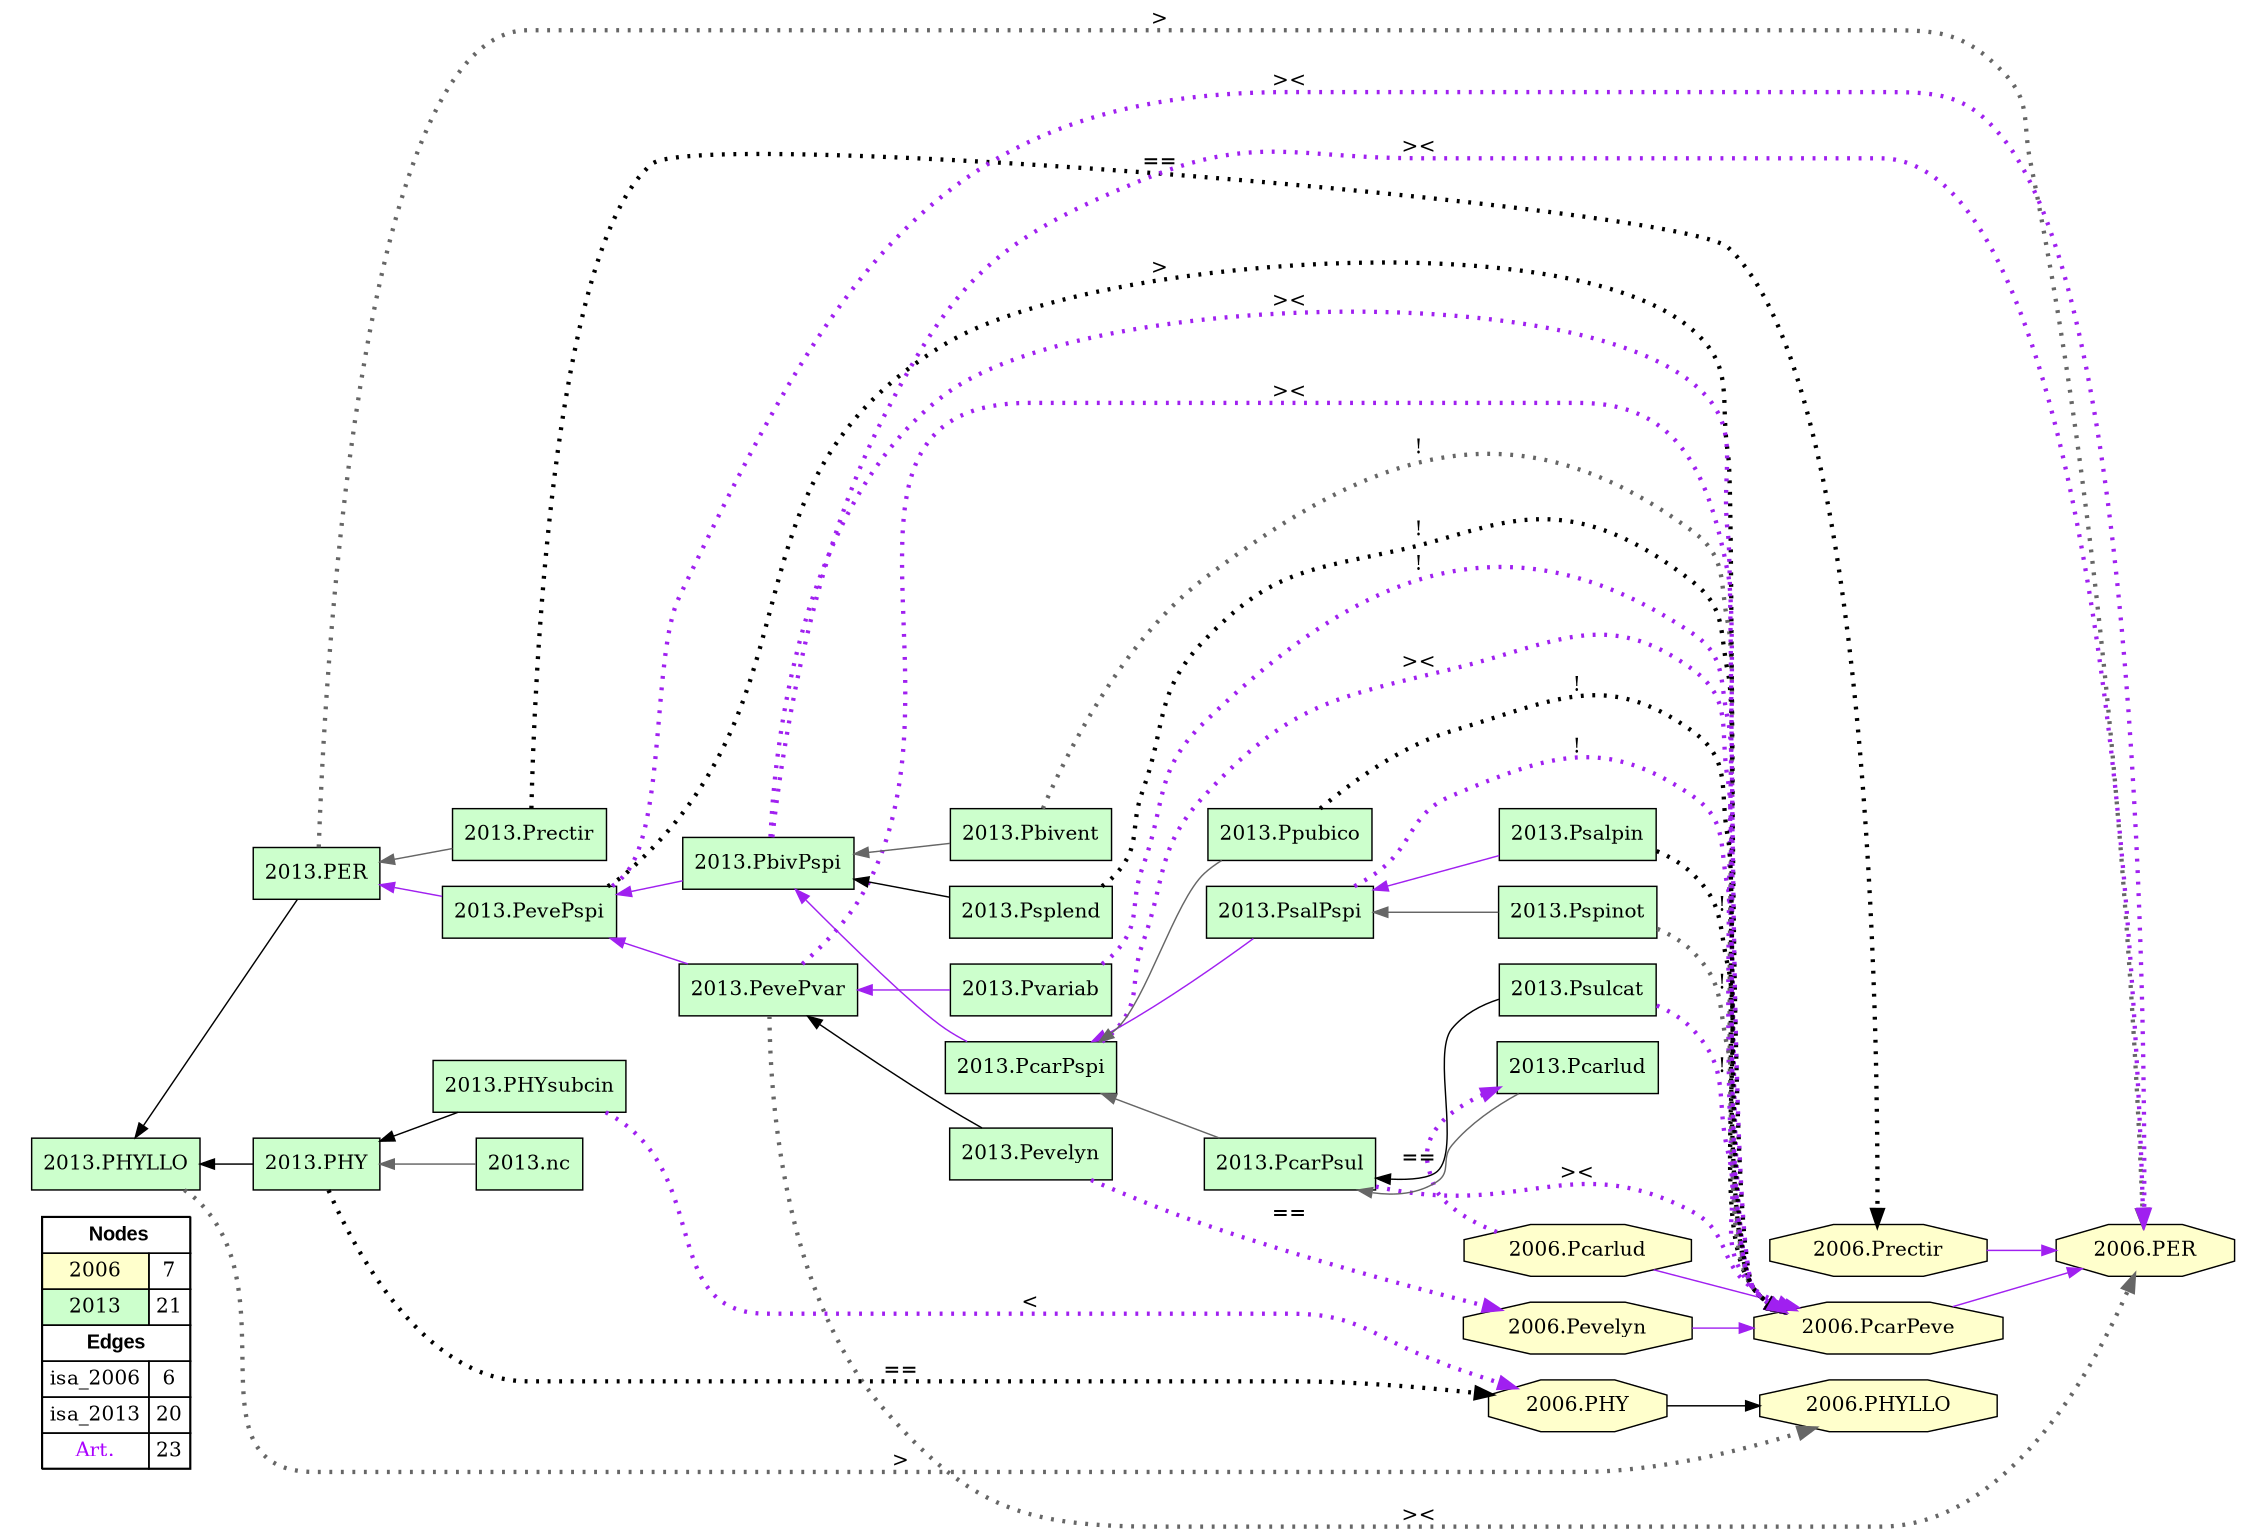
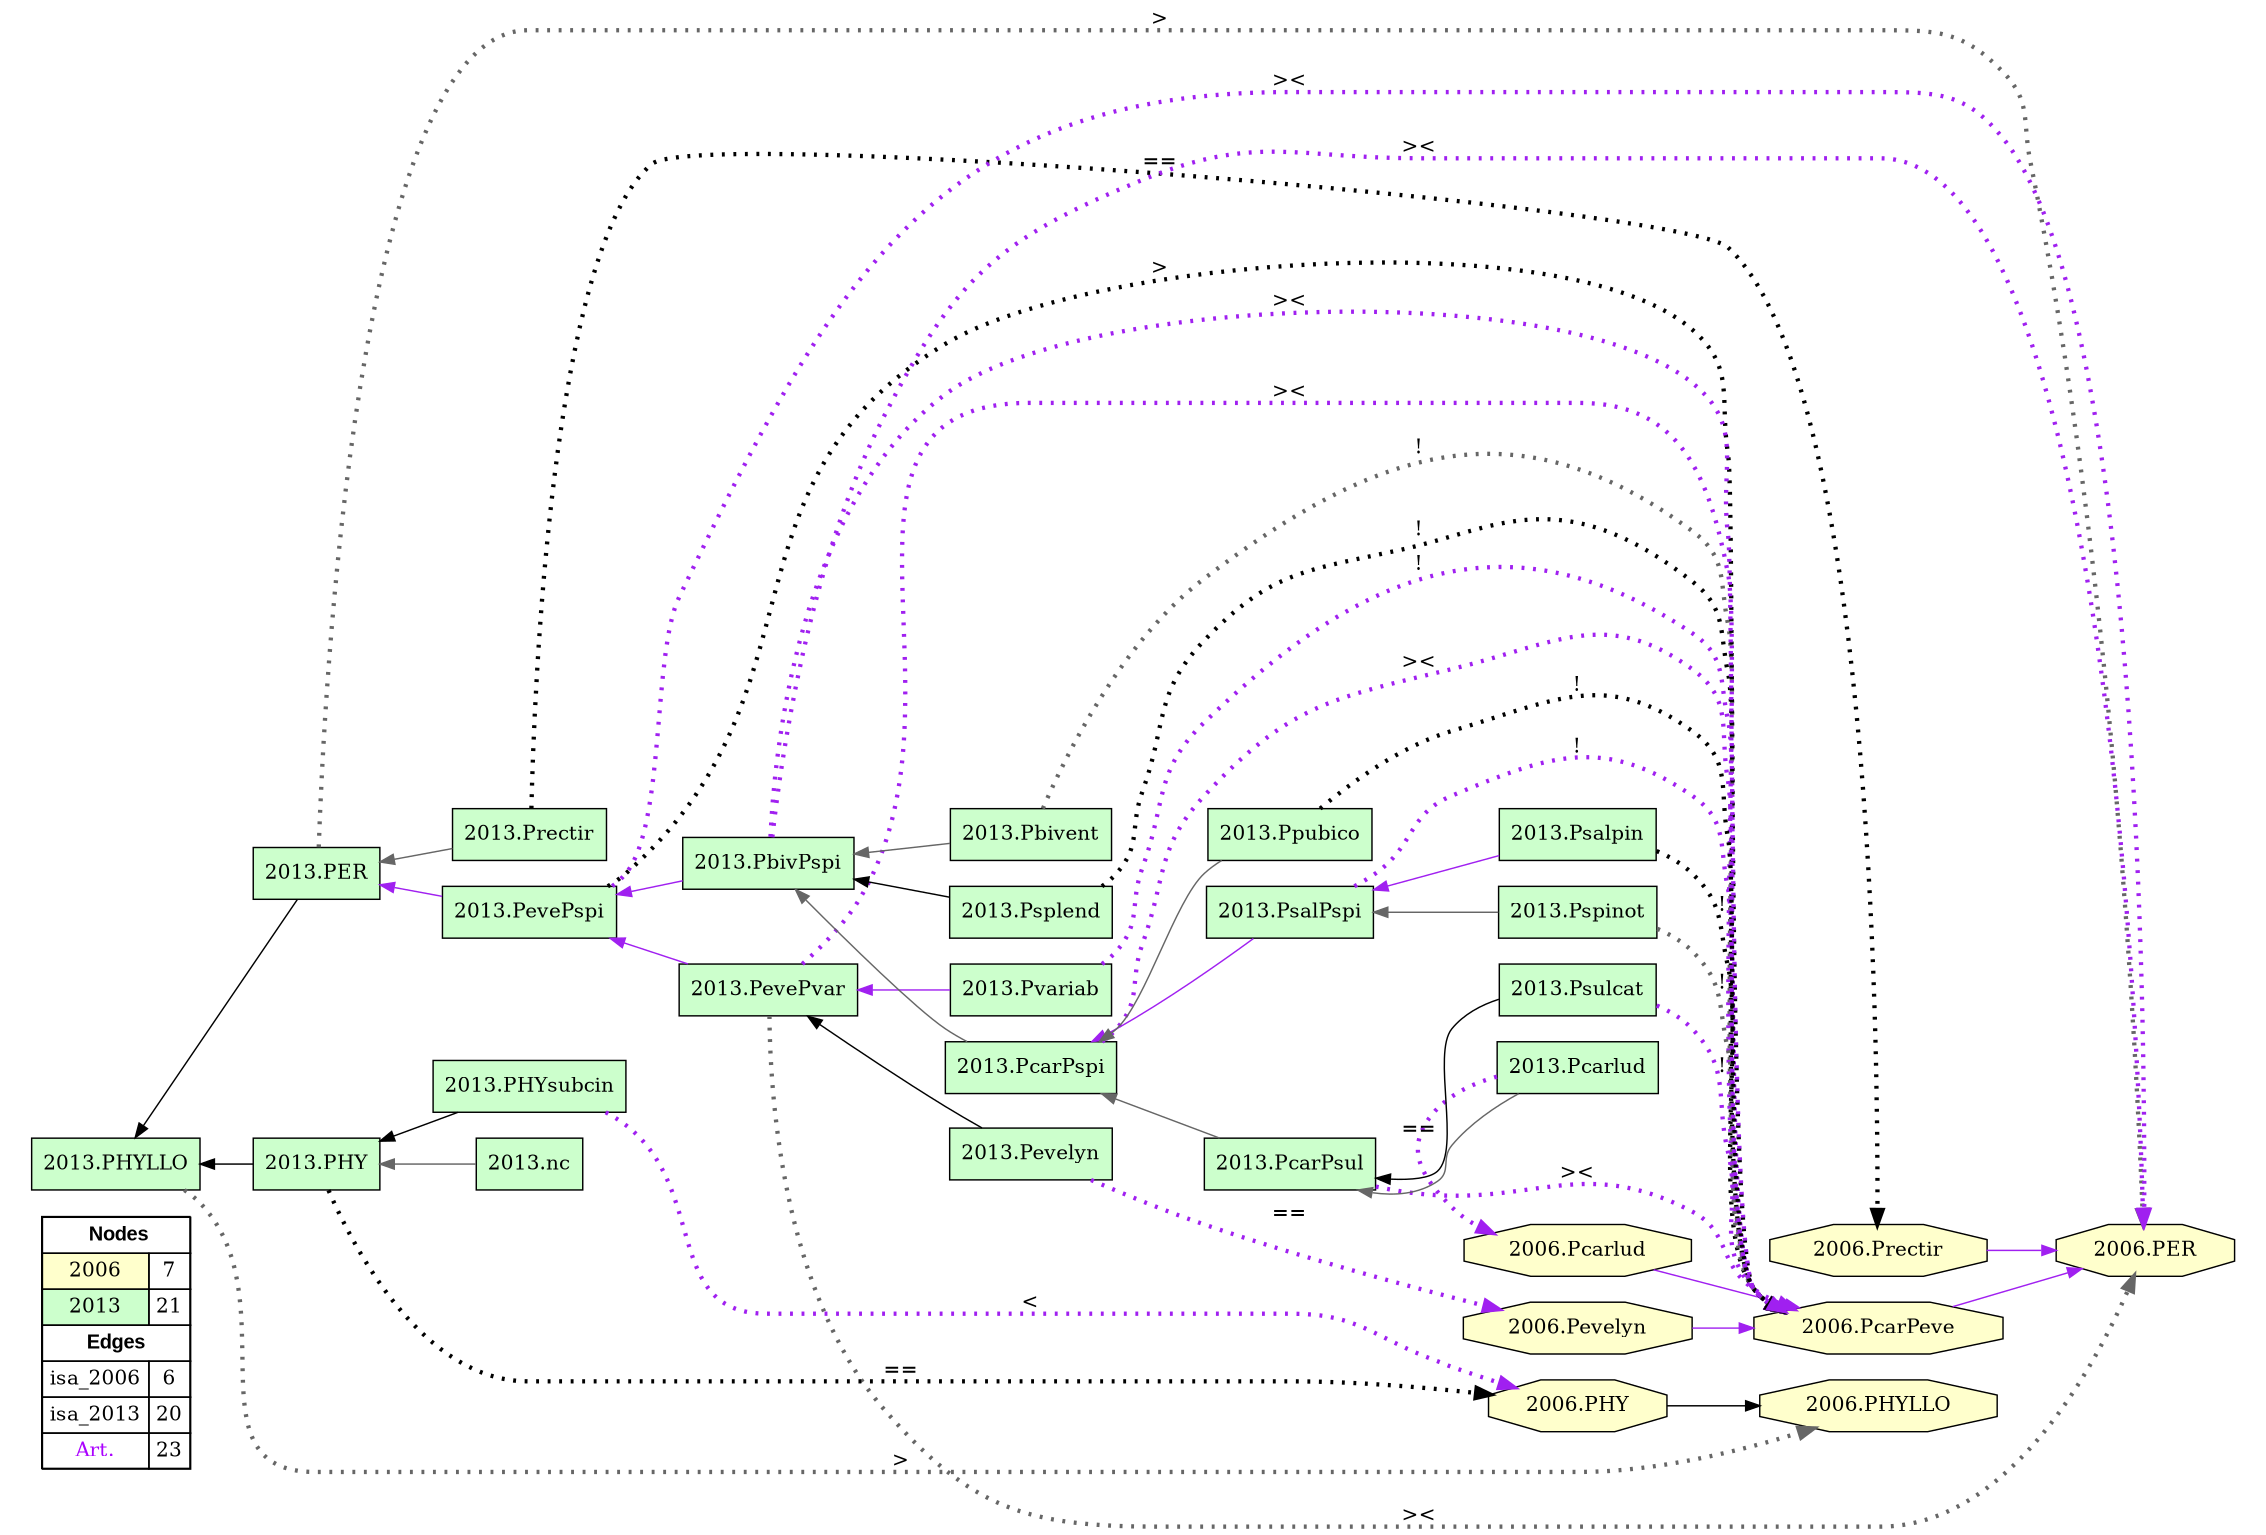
(883, 975) -> (883, 975)
(1428, 1162) -> (1418, 1143)
